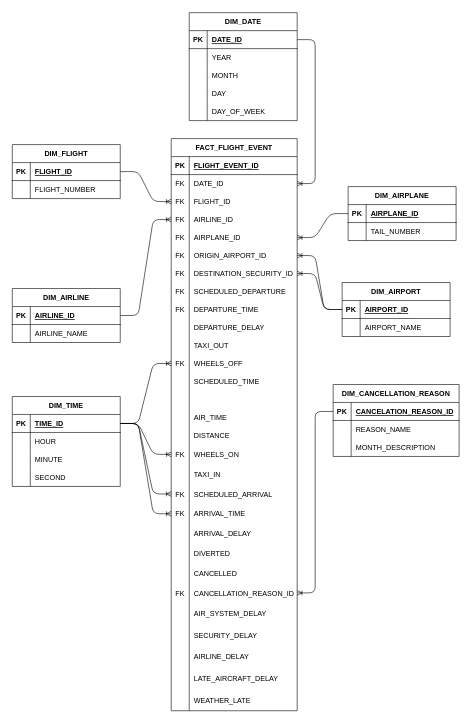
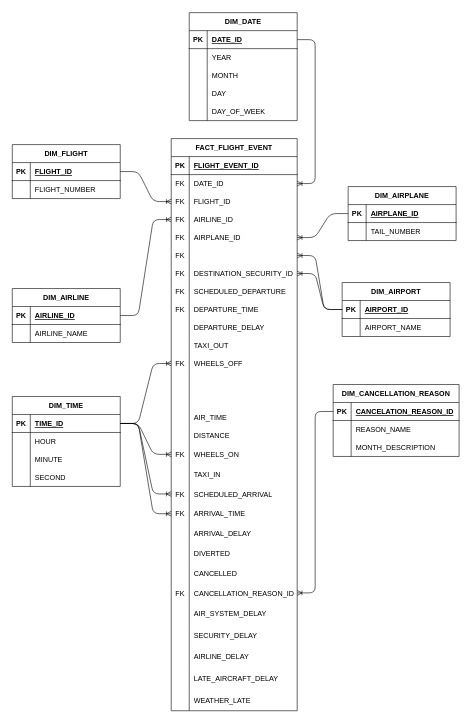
(243, 255) -> none
(243, 381) -> none
